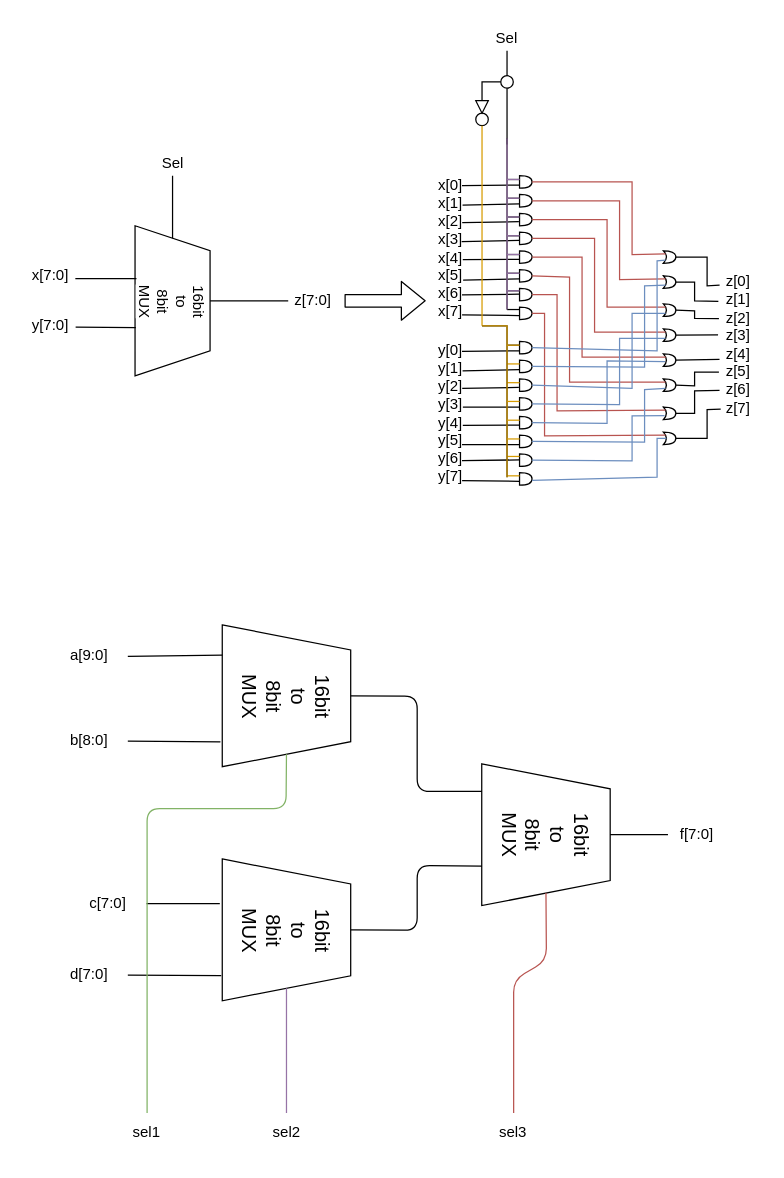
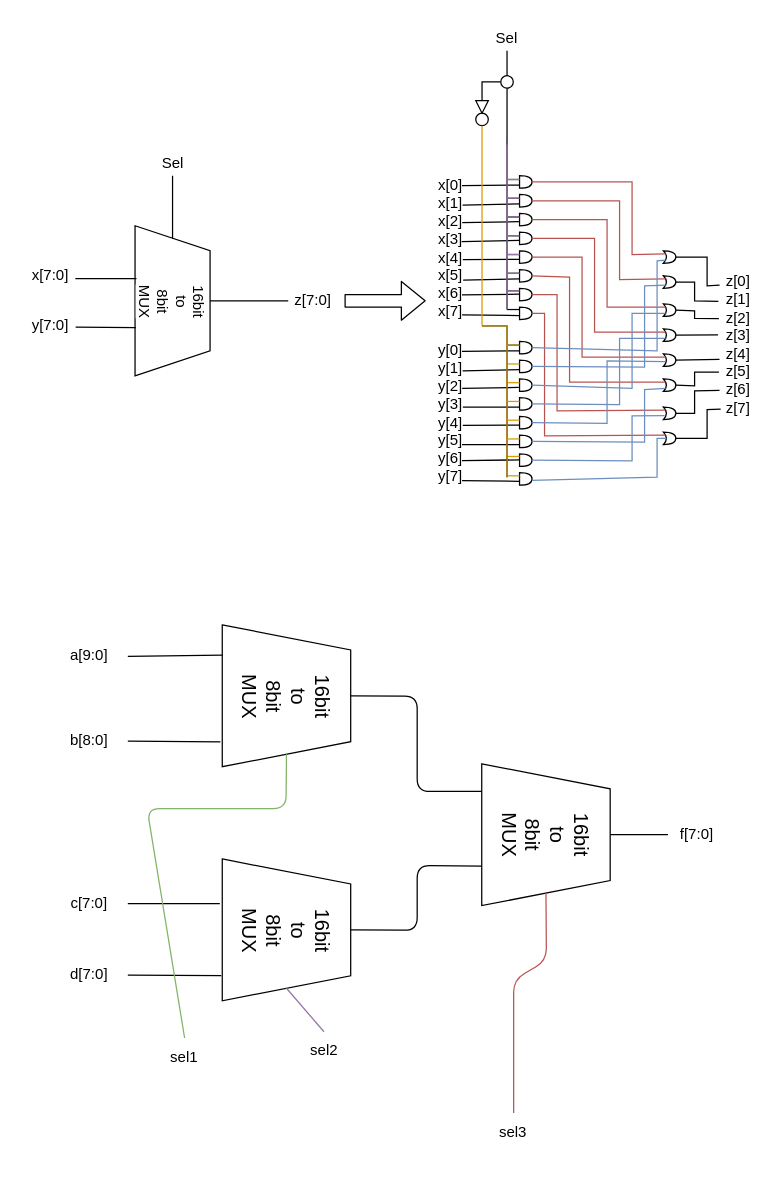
(108, 903) -> (89, 903)
(147, 1132) -> (185, 1057)
(286, 1132) -> (324, 1050)
